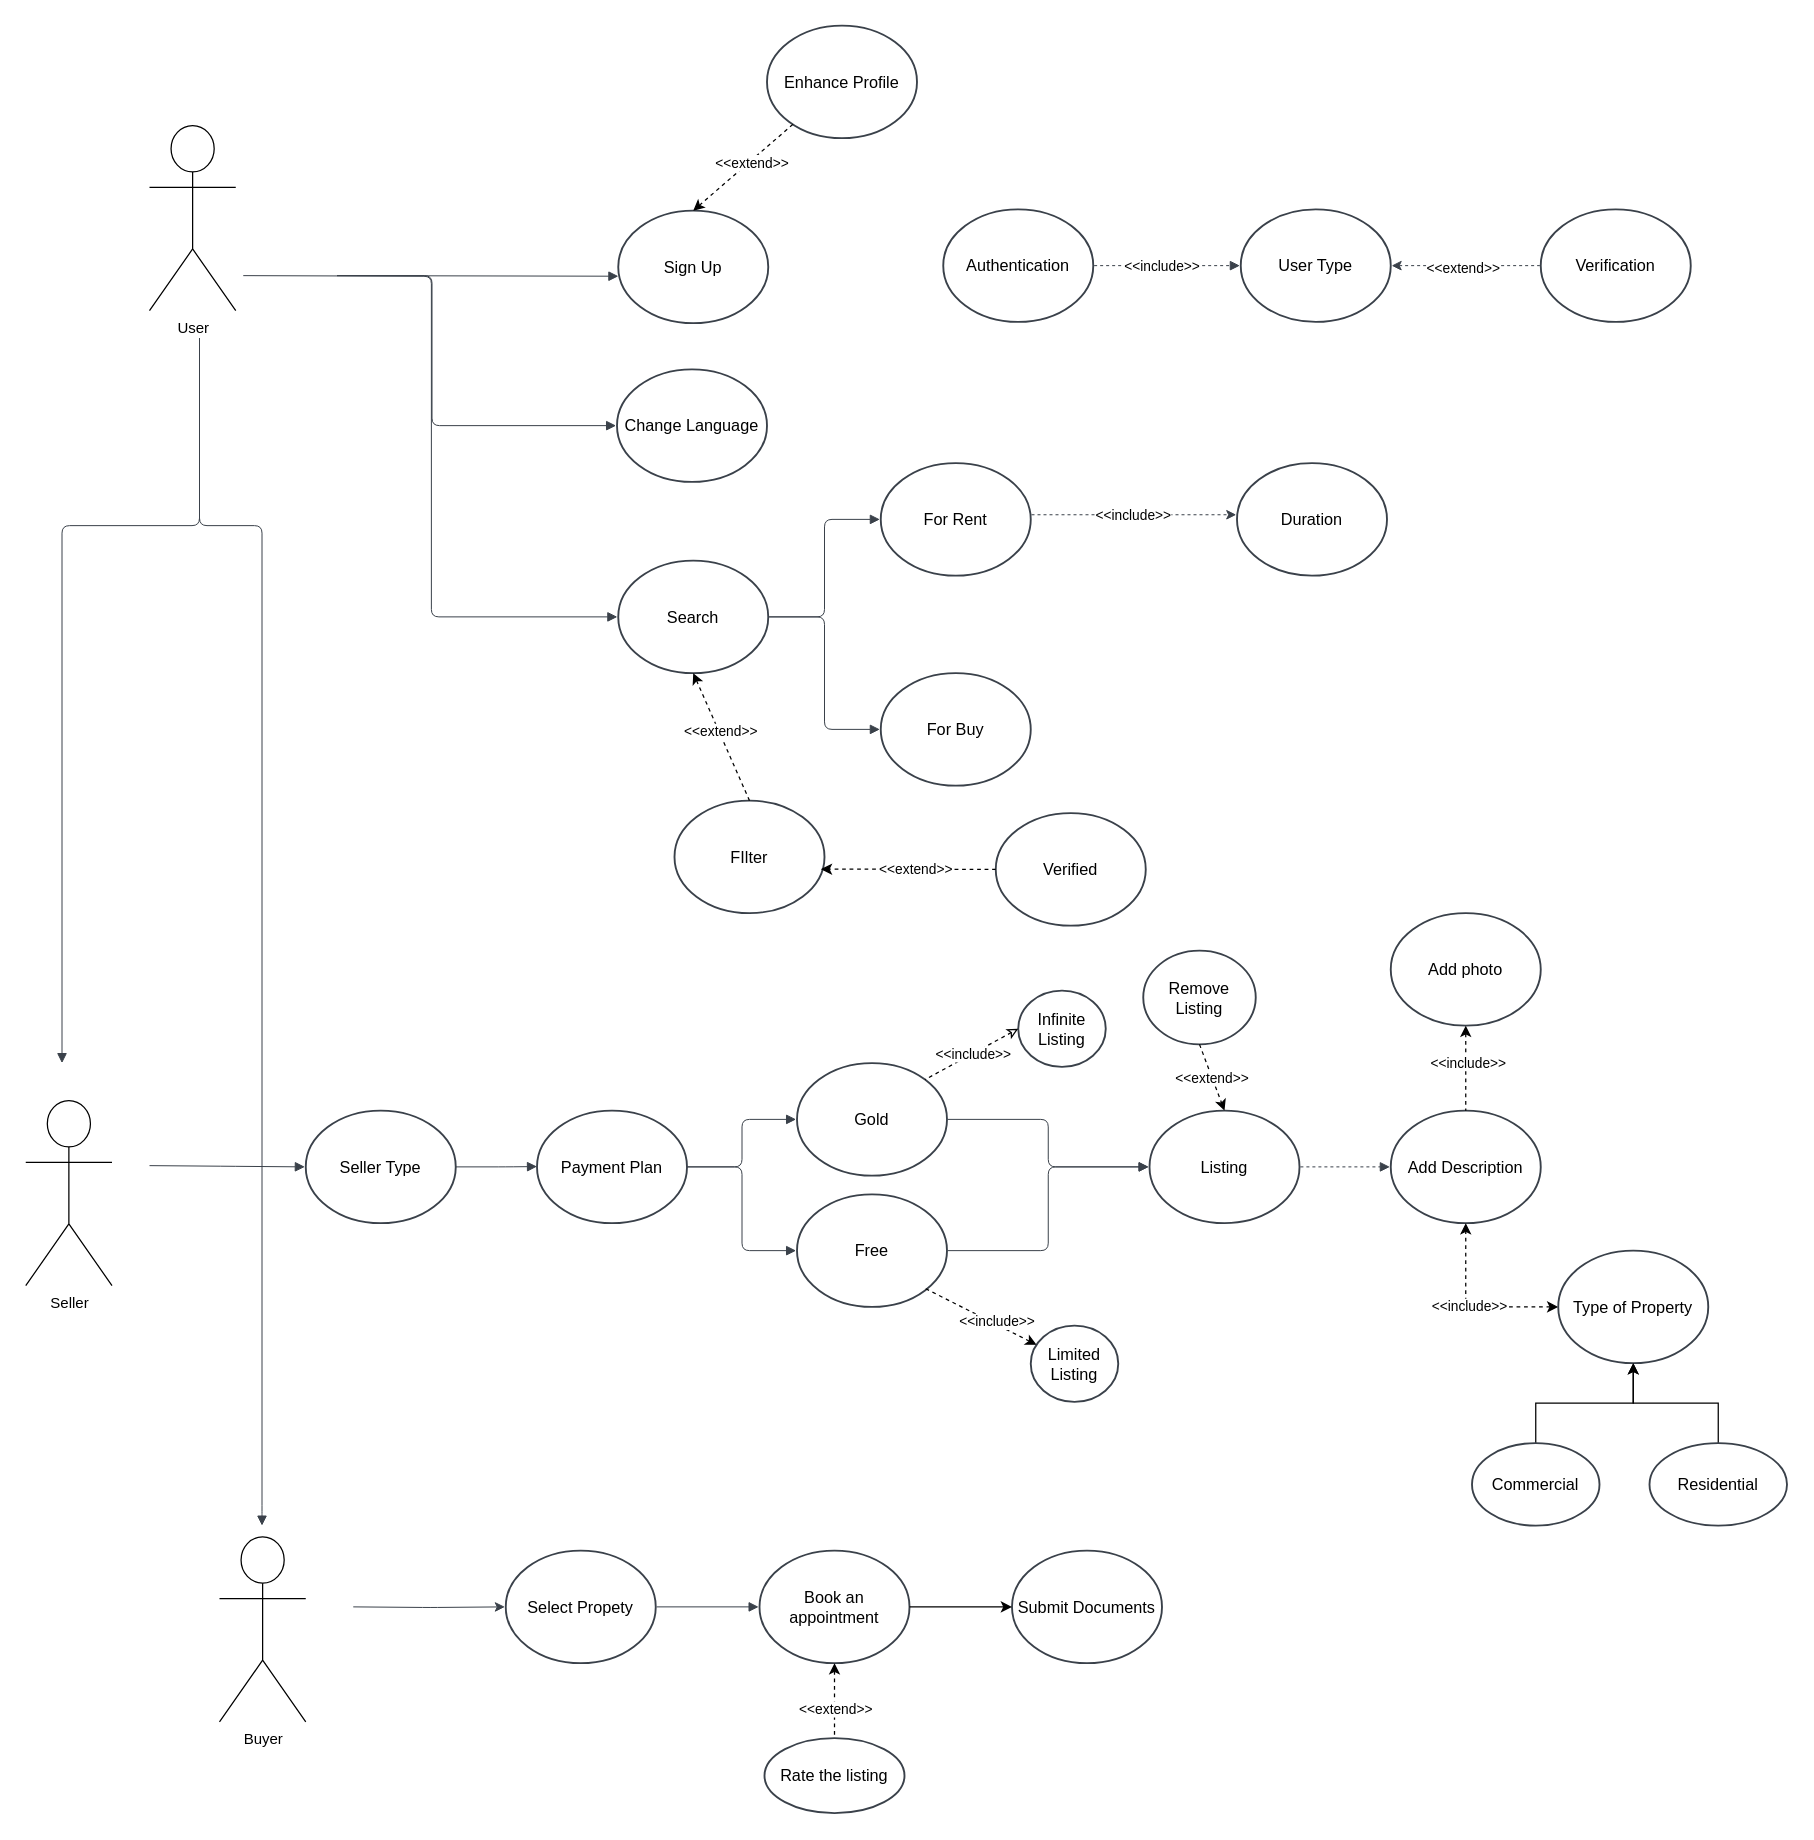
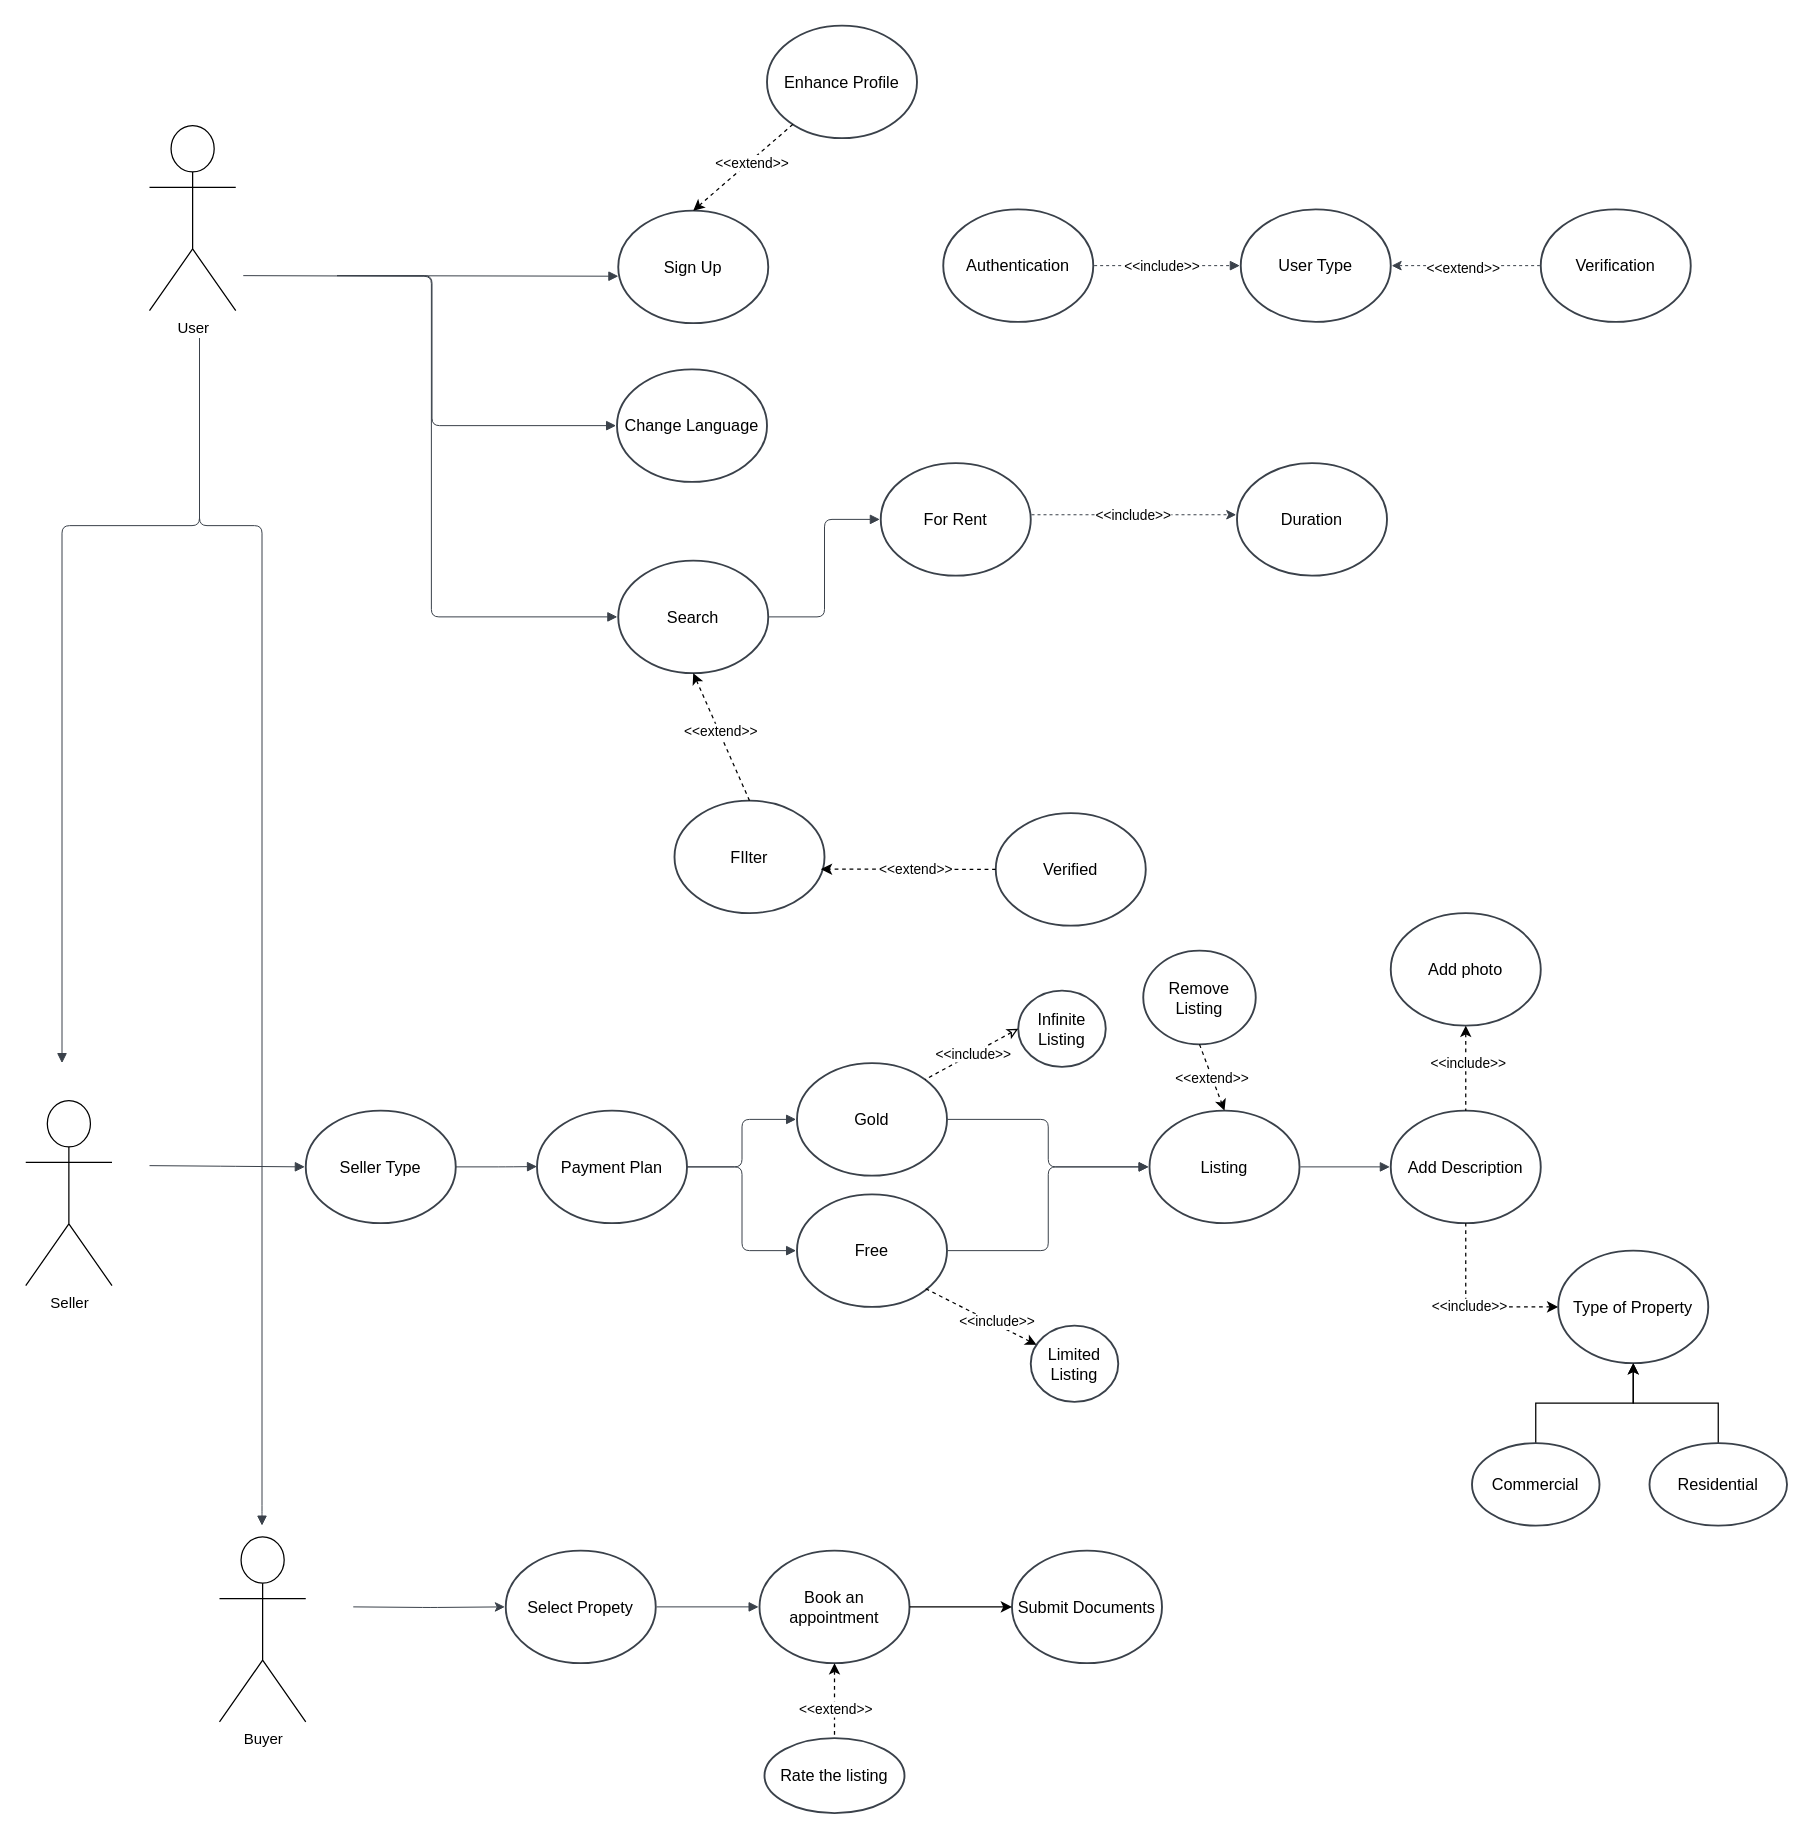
(824, 694) -> none
(956, 729) -> none
(1340, 1167) -> (1340, 1167)
(1466, 1233) -> (1466, 1229)
